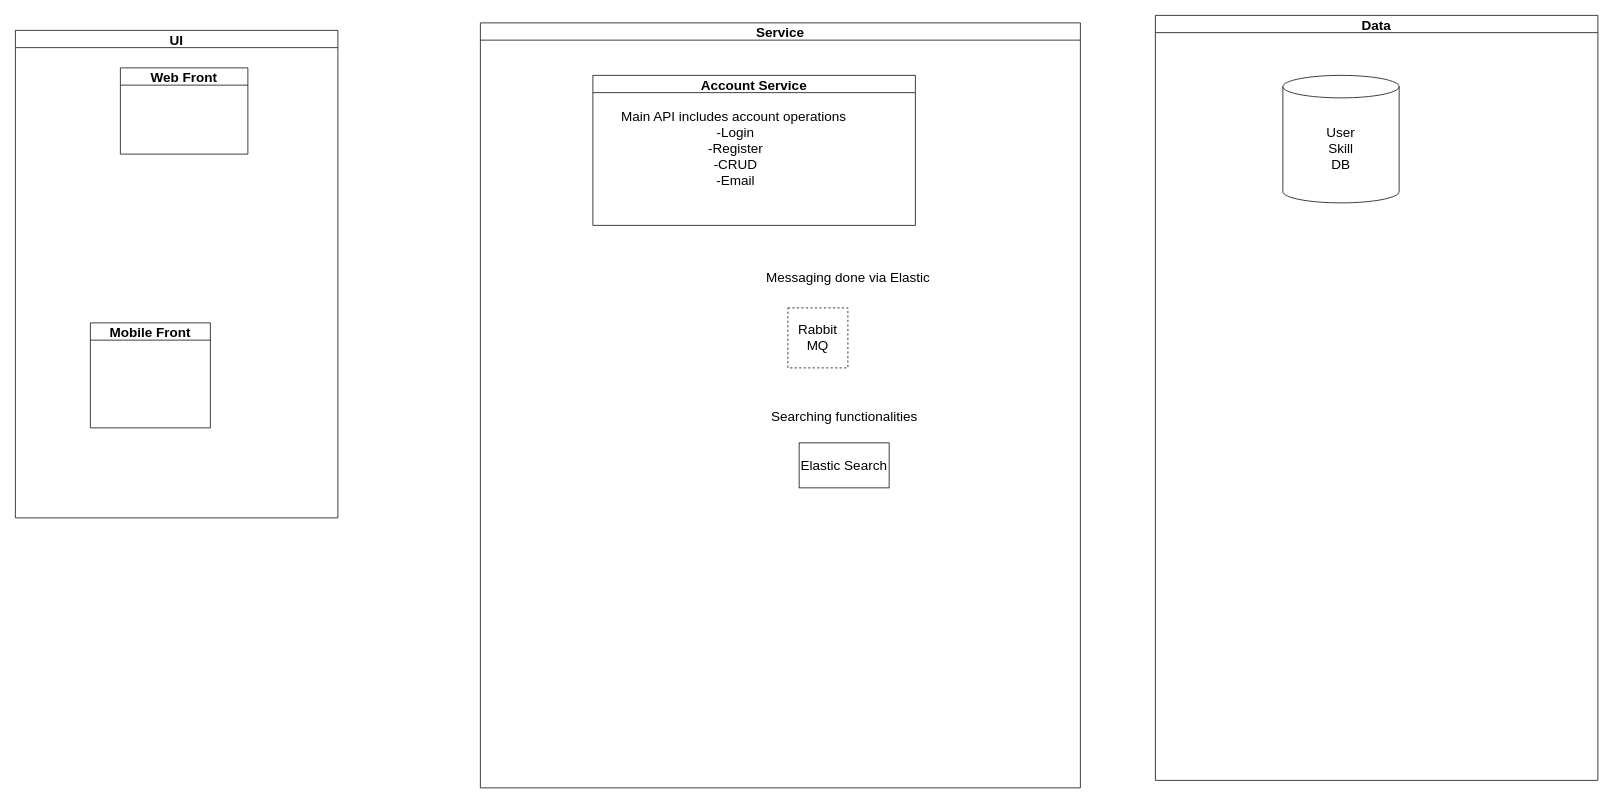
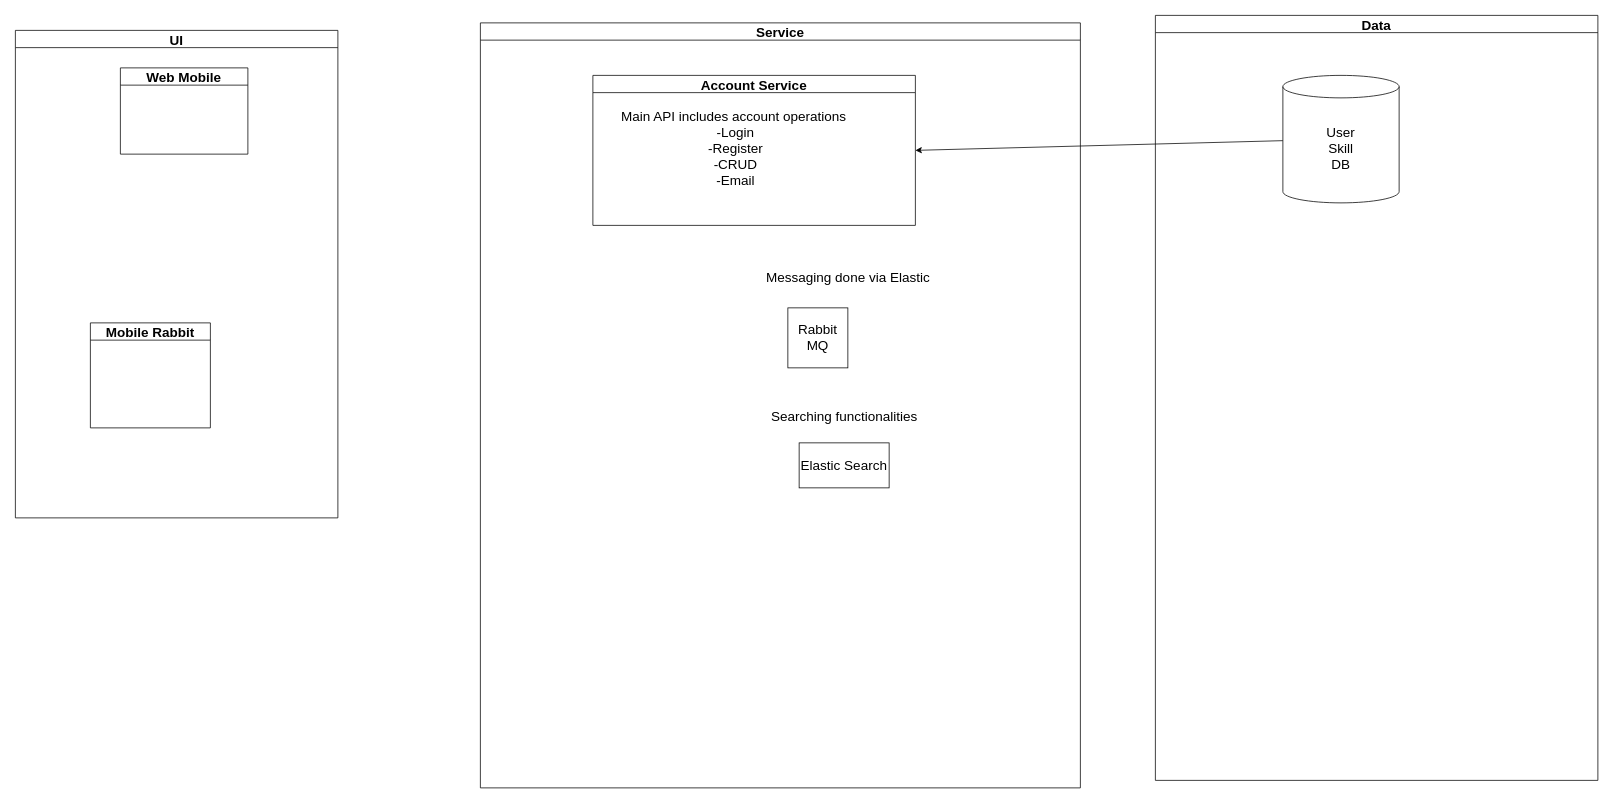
(184, 78) -> (184, 78)
none -> (986, 148)
(150, 333) -> (150, 333)
(818, 338) -> (818, 338)
